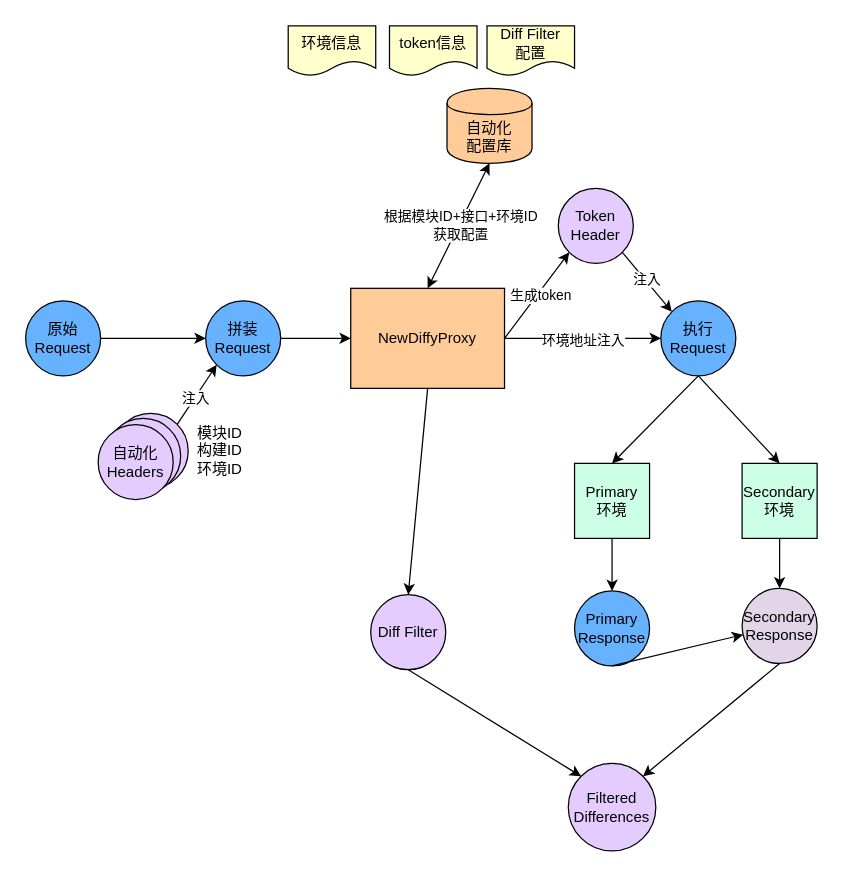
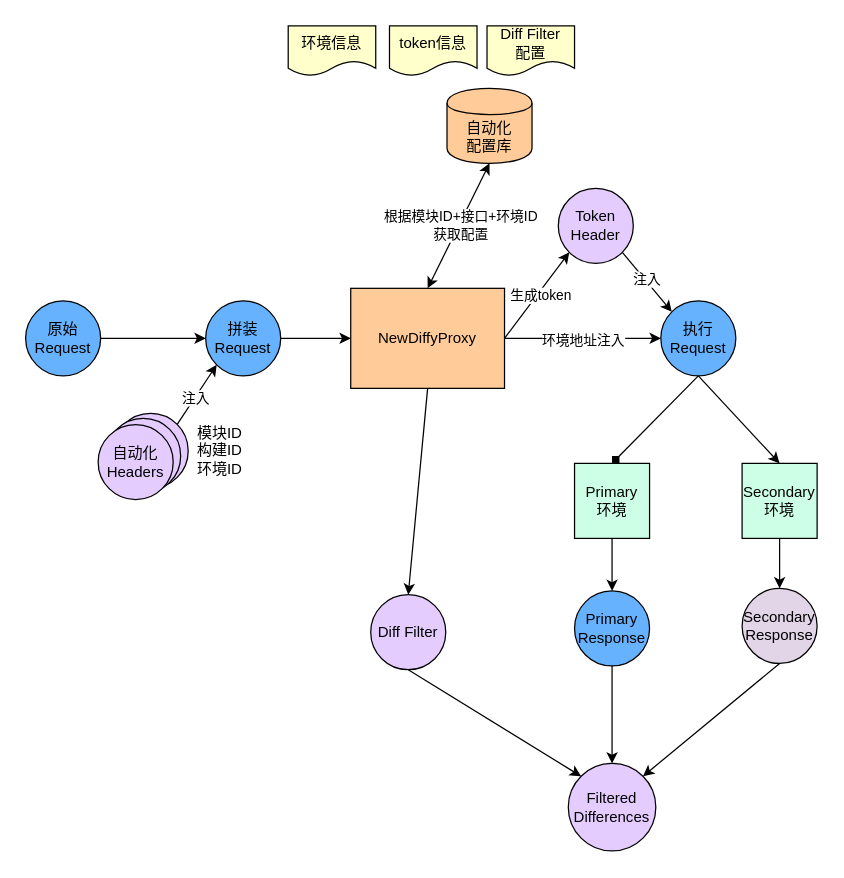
(618, 457) -> (619, 456)
(674, 651) -> (612, 710)
